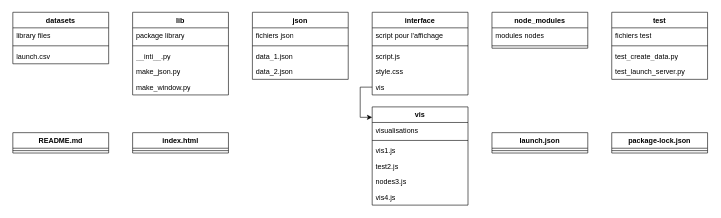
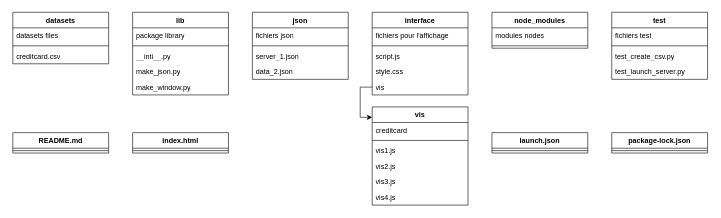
(37, 36) -> (41, 36)
(417, 36) -> (420, 36)
(34, 57) -> (42, 57)
(277, 57) -> (281, 57)
(653, 57) -> (651, 57)
(400, 131) -> (395, 131)
(391, 167) -> (388, 167)
(393, 183) -> (388, 183)
